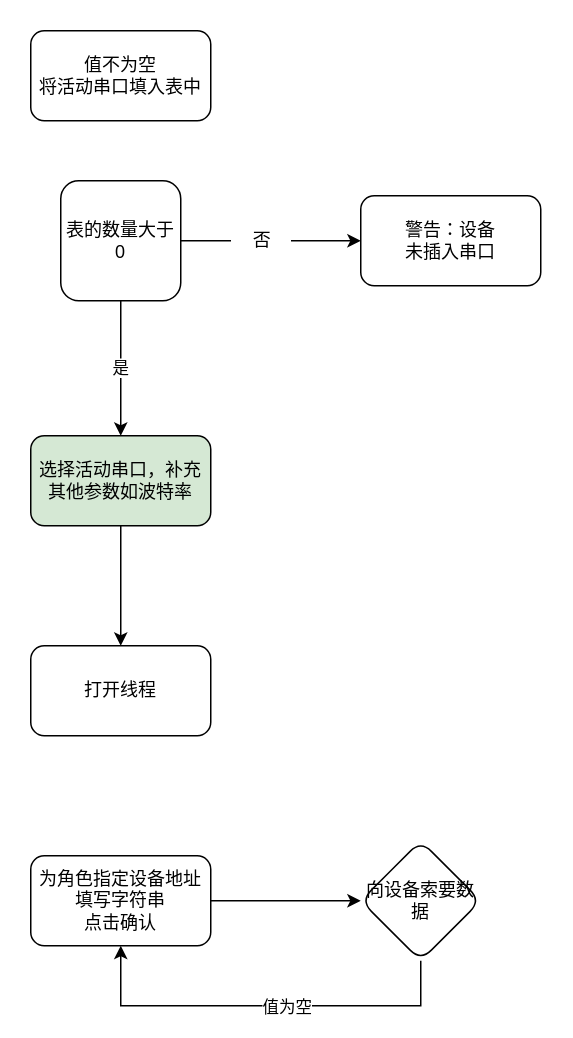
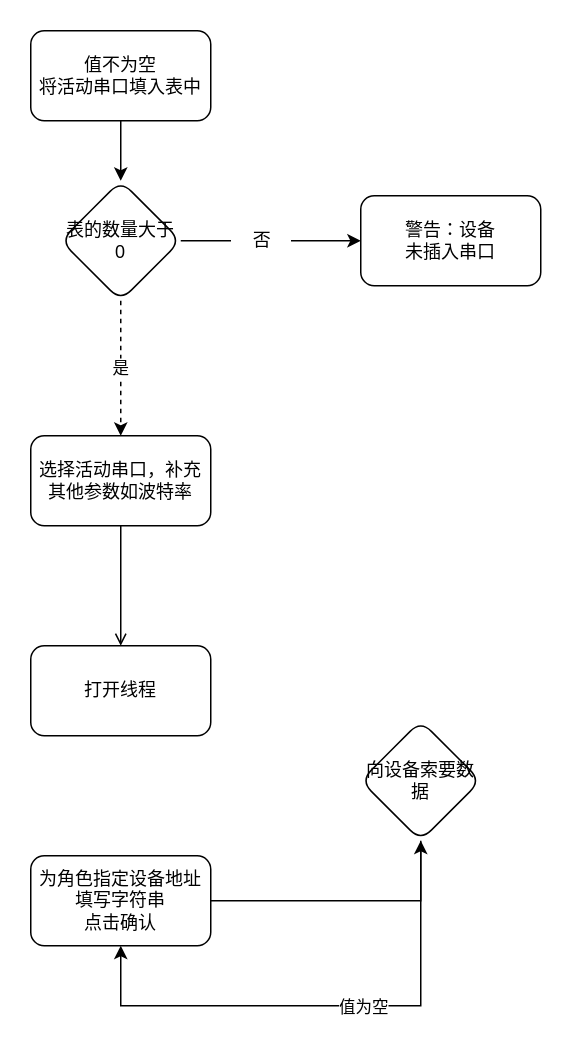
none -> (121, 146)
(121, 241) -> (121, 241)
(121, 328) -> (121, 328)
(121, 481) -> (121, 481)
(121, 634) -> (121, 636)
(421, 901) -> (421, 781)
